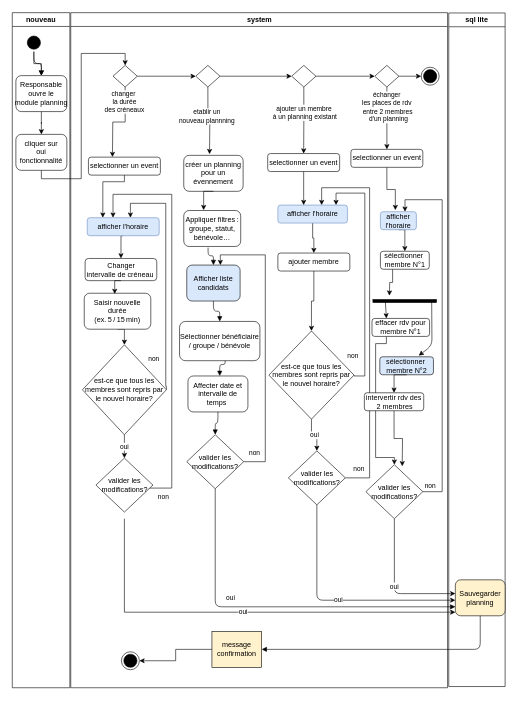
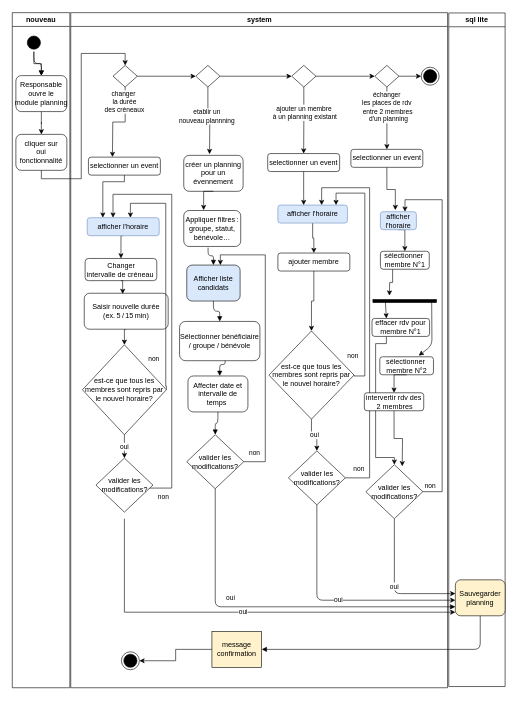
(118, 311) -> (126, 311)
(407, 366) -> (407, 366)
